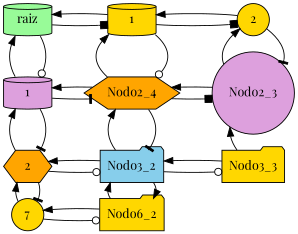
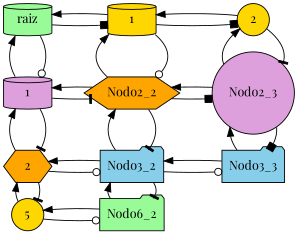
(132, 93) -> (132, 93)
none -> (276, 135)
(253, 166) -> (253, 166)
(156, 188) -> (156, 188)
(28, 215) -> (28, 215)
(132, 215) -> (132, 215)
